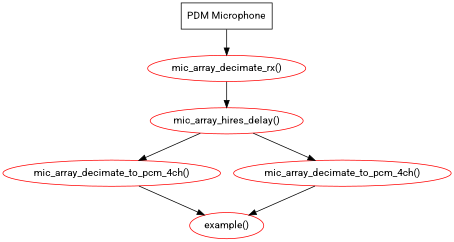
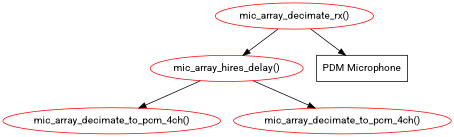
(227, 39) -> (325, 40)
(227, 226) -> none
